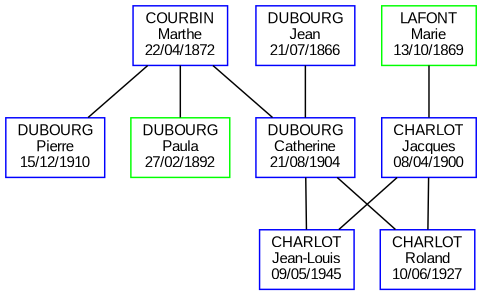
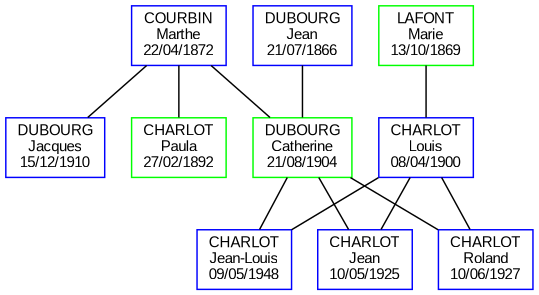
(55, 148) -> (55, 148)
(180, 148) -> (179, 148)
(305, 148) -> (302, 148)
(429, 148) -> (426, 148)
(307, 260) -> (244, 260)
none -> (365, 260)
